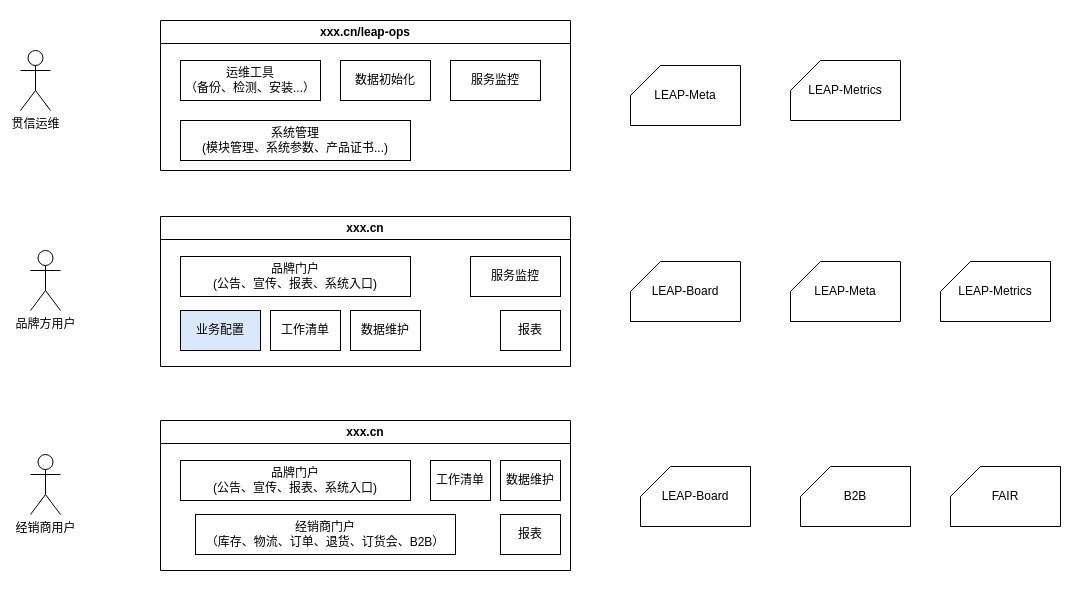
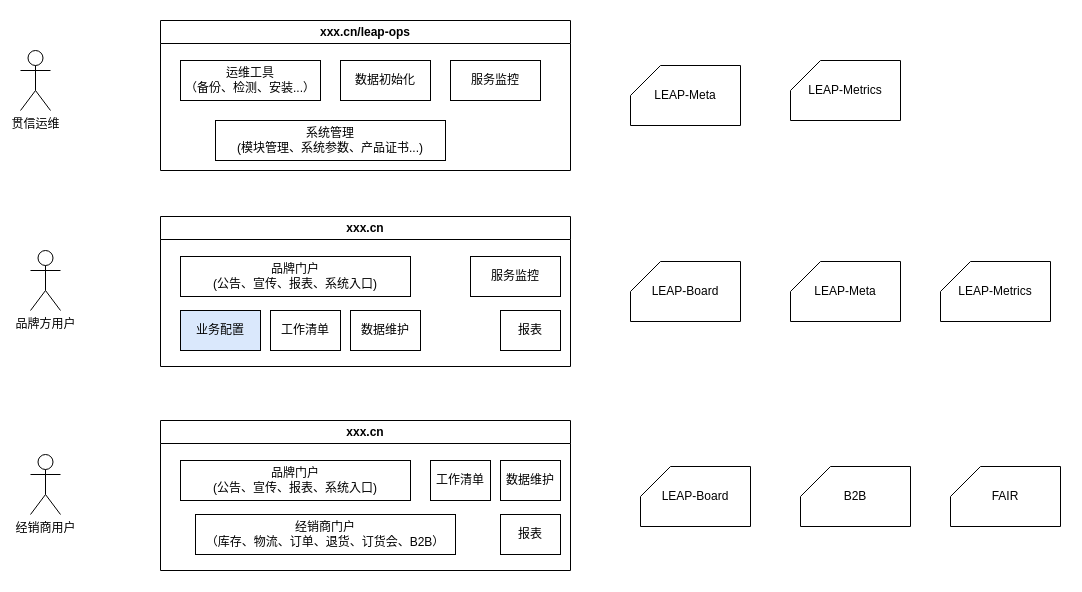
(296, 141) -> (331, 141)
